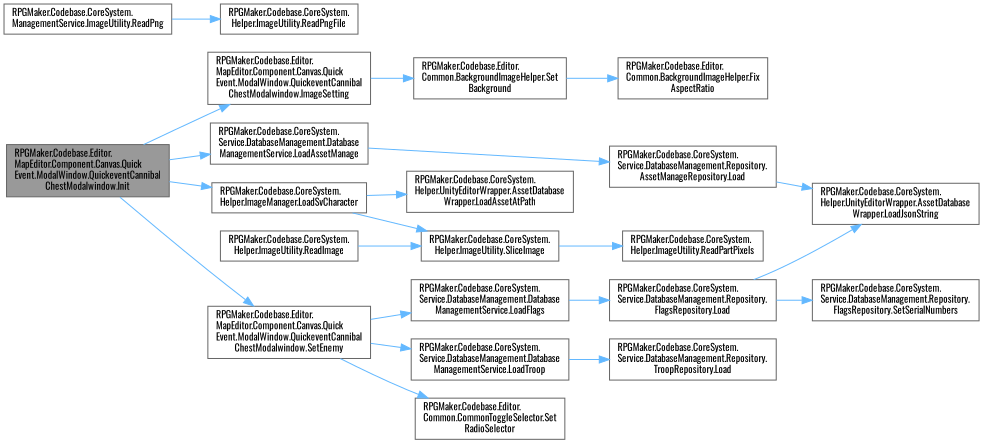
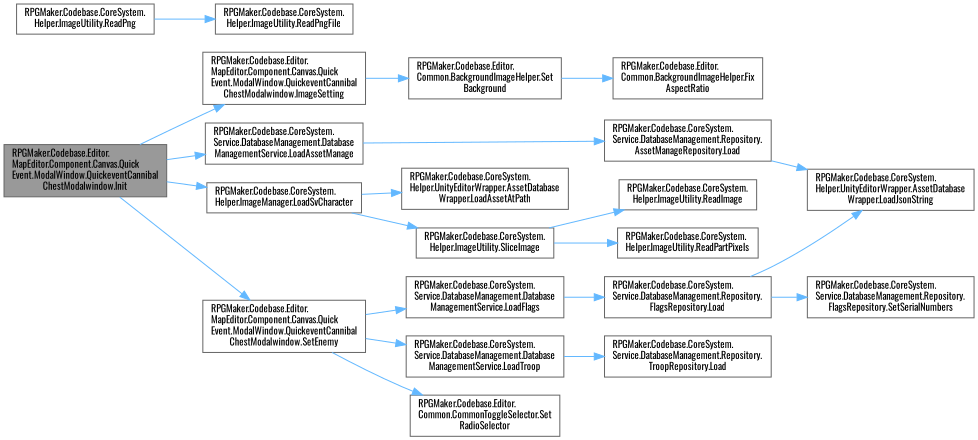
(88, 19) -> (85, 19)
(385, 246) -> (582, 220)
